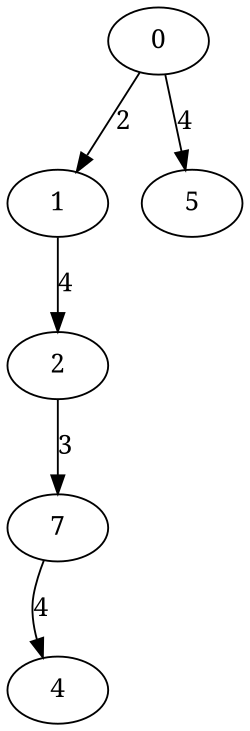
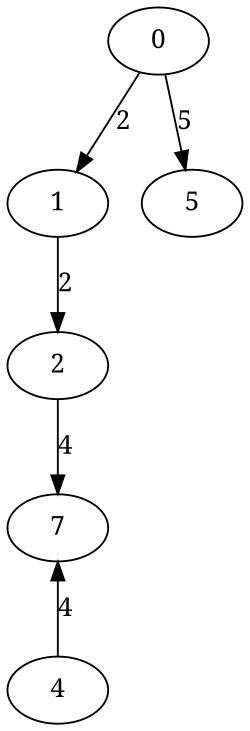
(185, 122) -> (185, 122)
(65, 284) -> (65, 284)
(65, 447) -> (65, 447)
(33, 599) -> (58, 618)
